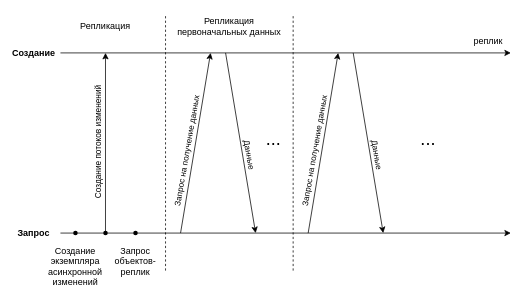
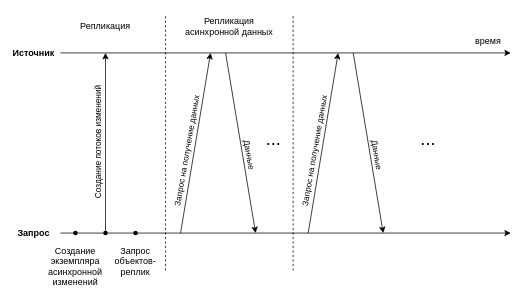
(229, 27) -> (229, 27)
(488, 42) -> (488, 42)
(34, 53) -> (34, 53)
